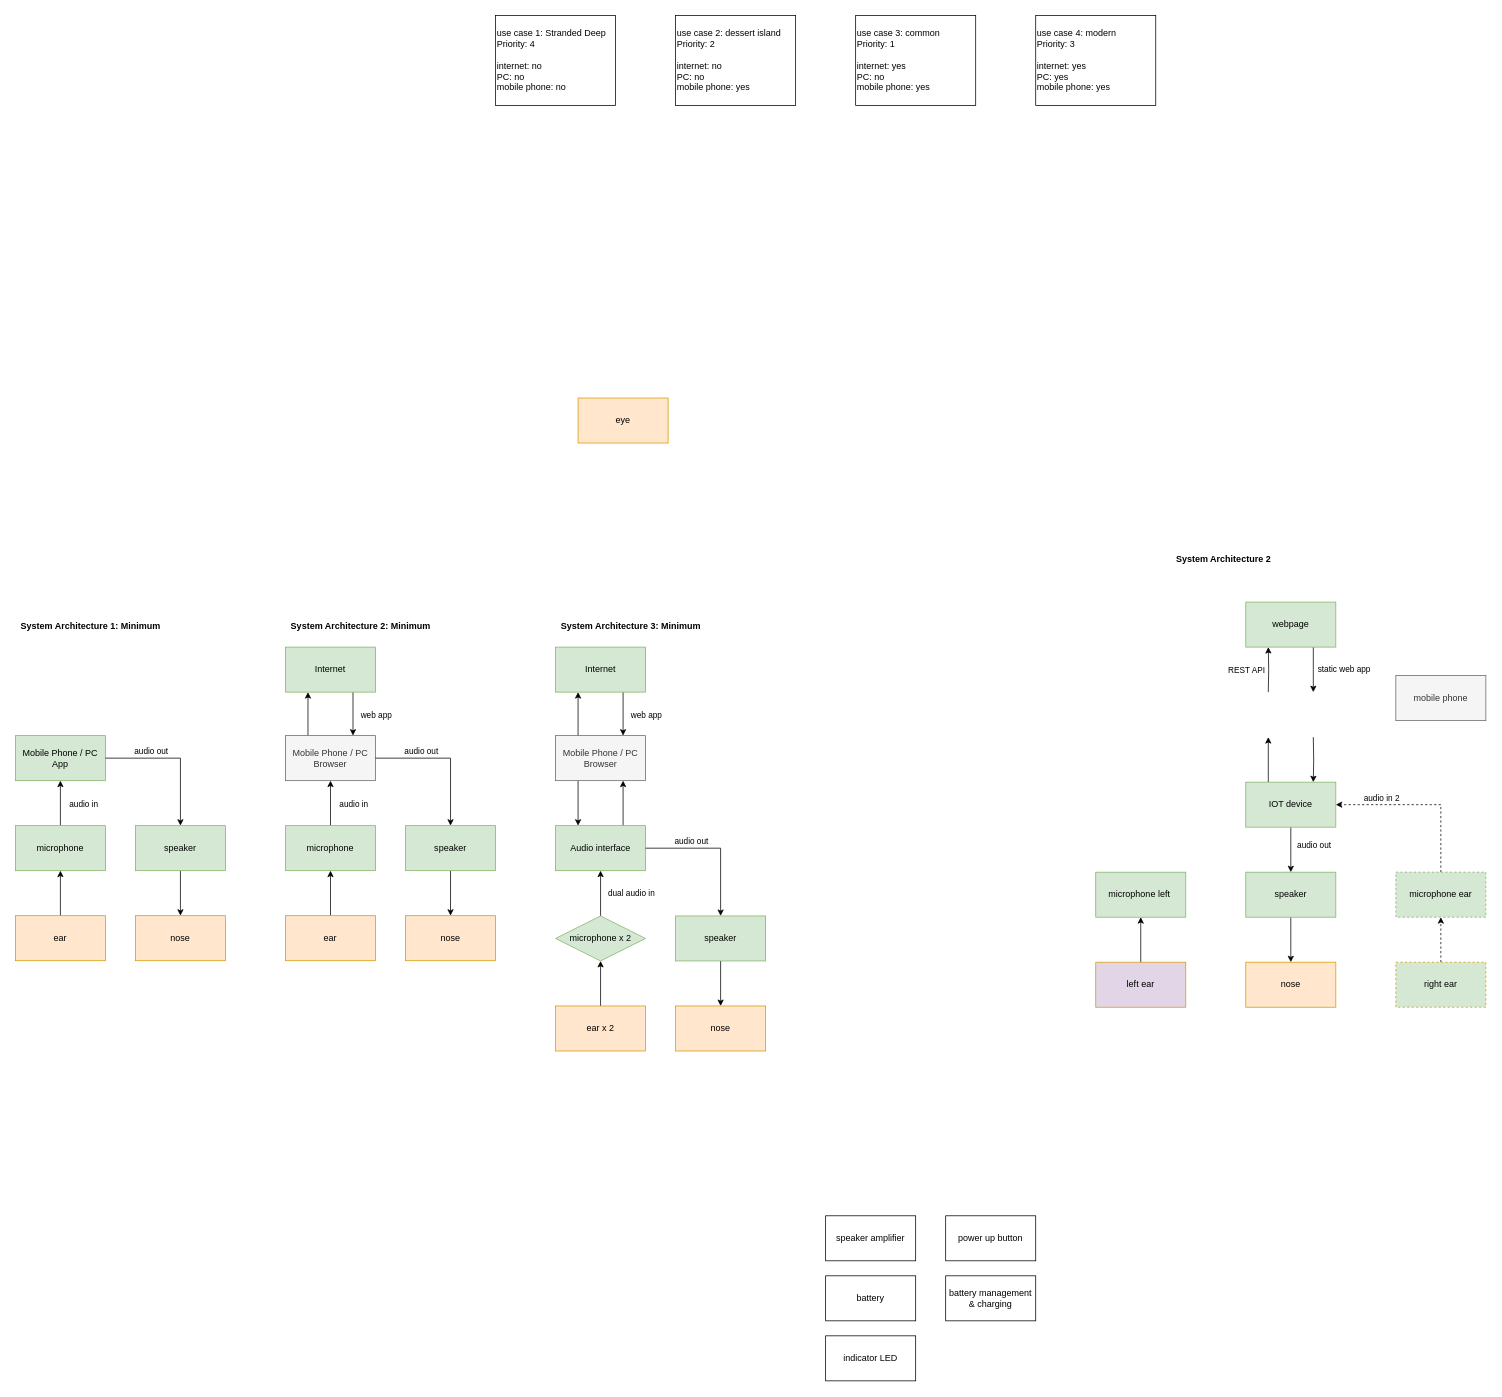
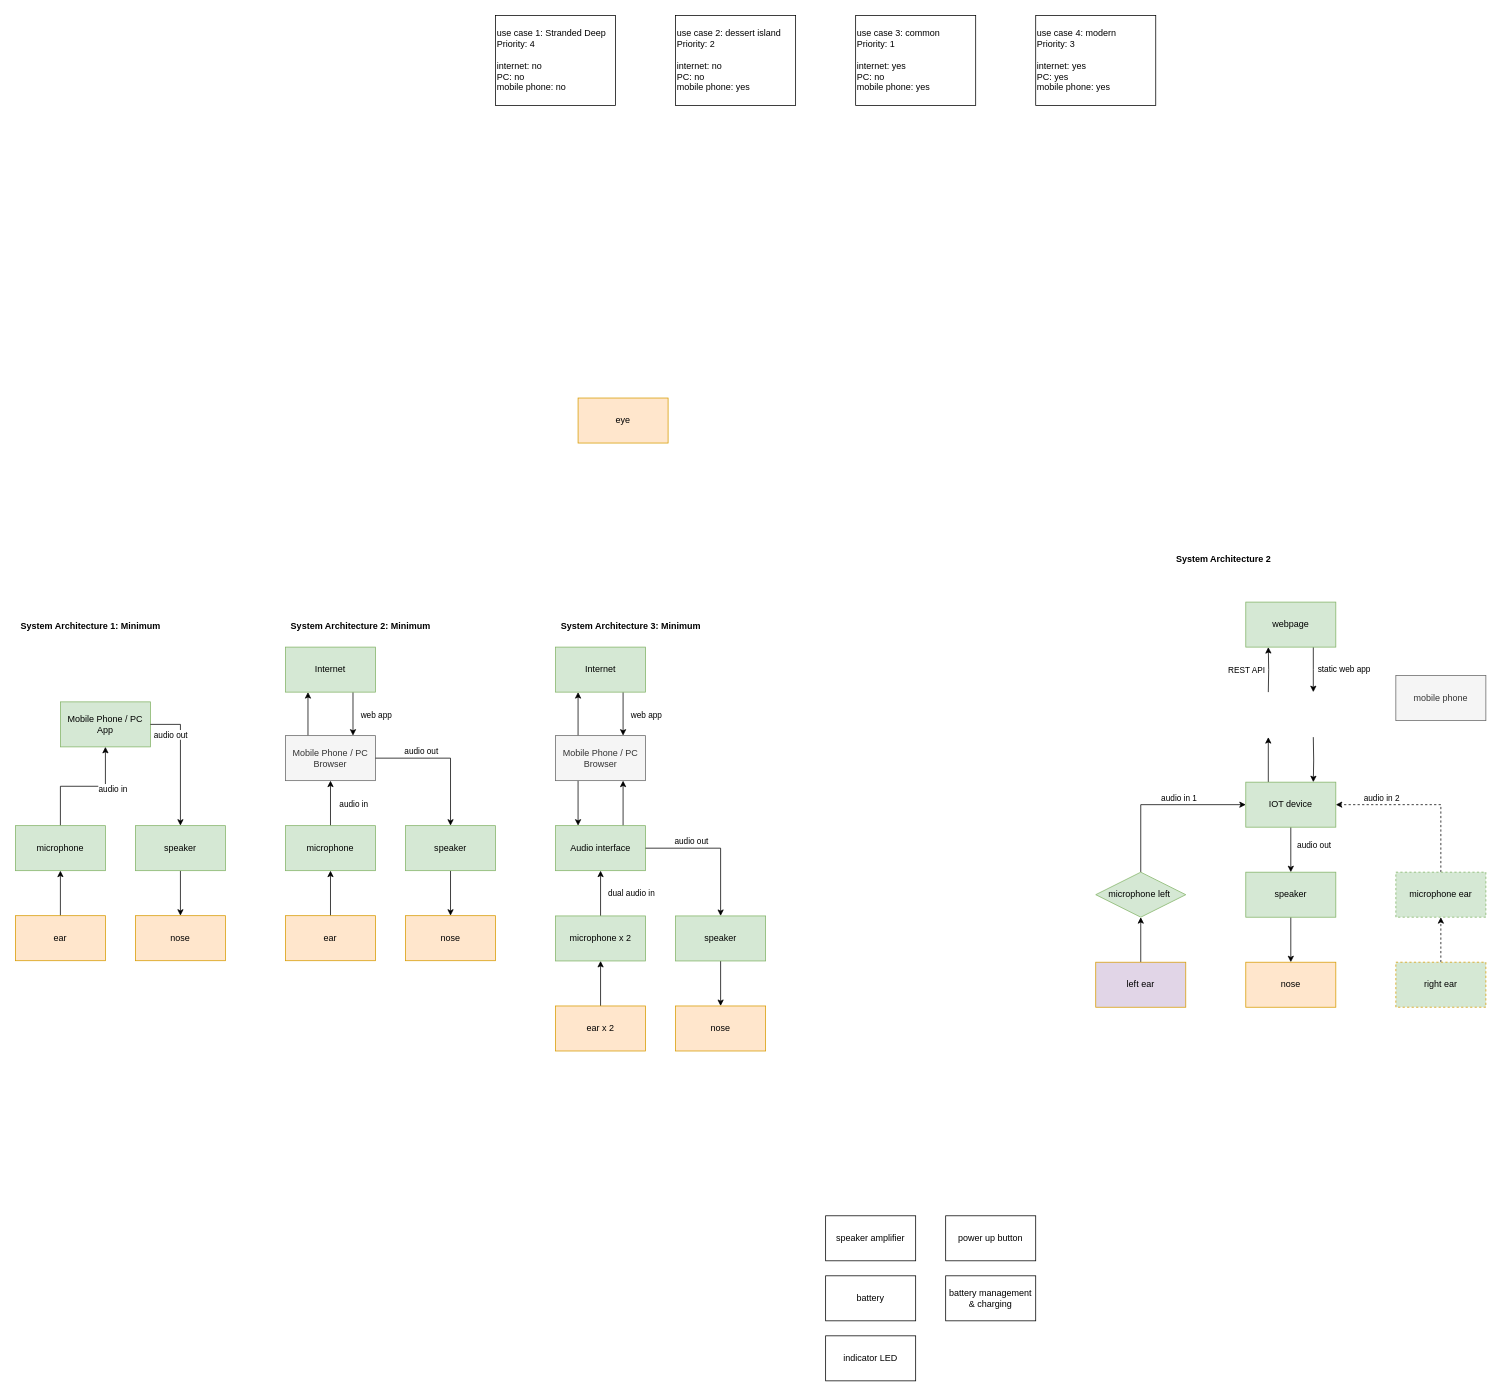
(60, 758) -> (105, 724)
none -> (1156, 804)
(1140, 894) -> (1140, 894)
(600, 938) -> (600, 938)
